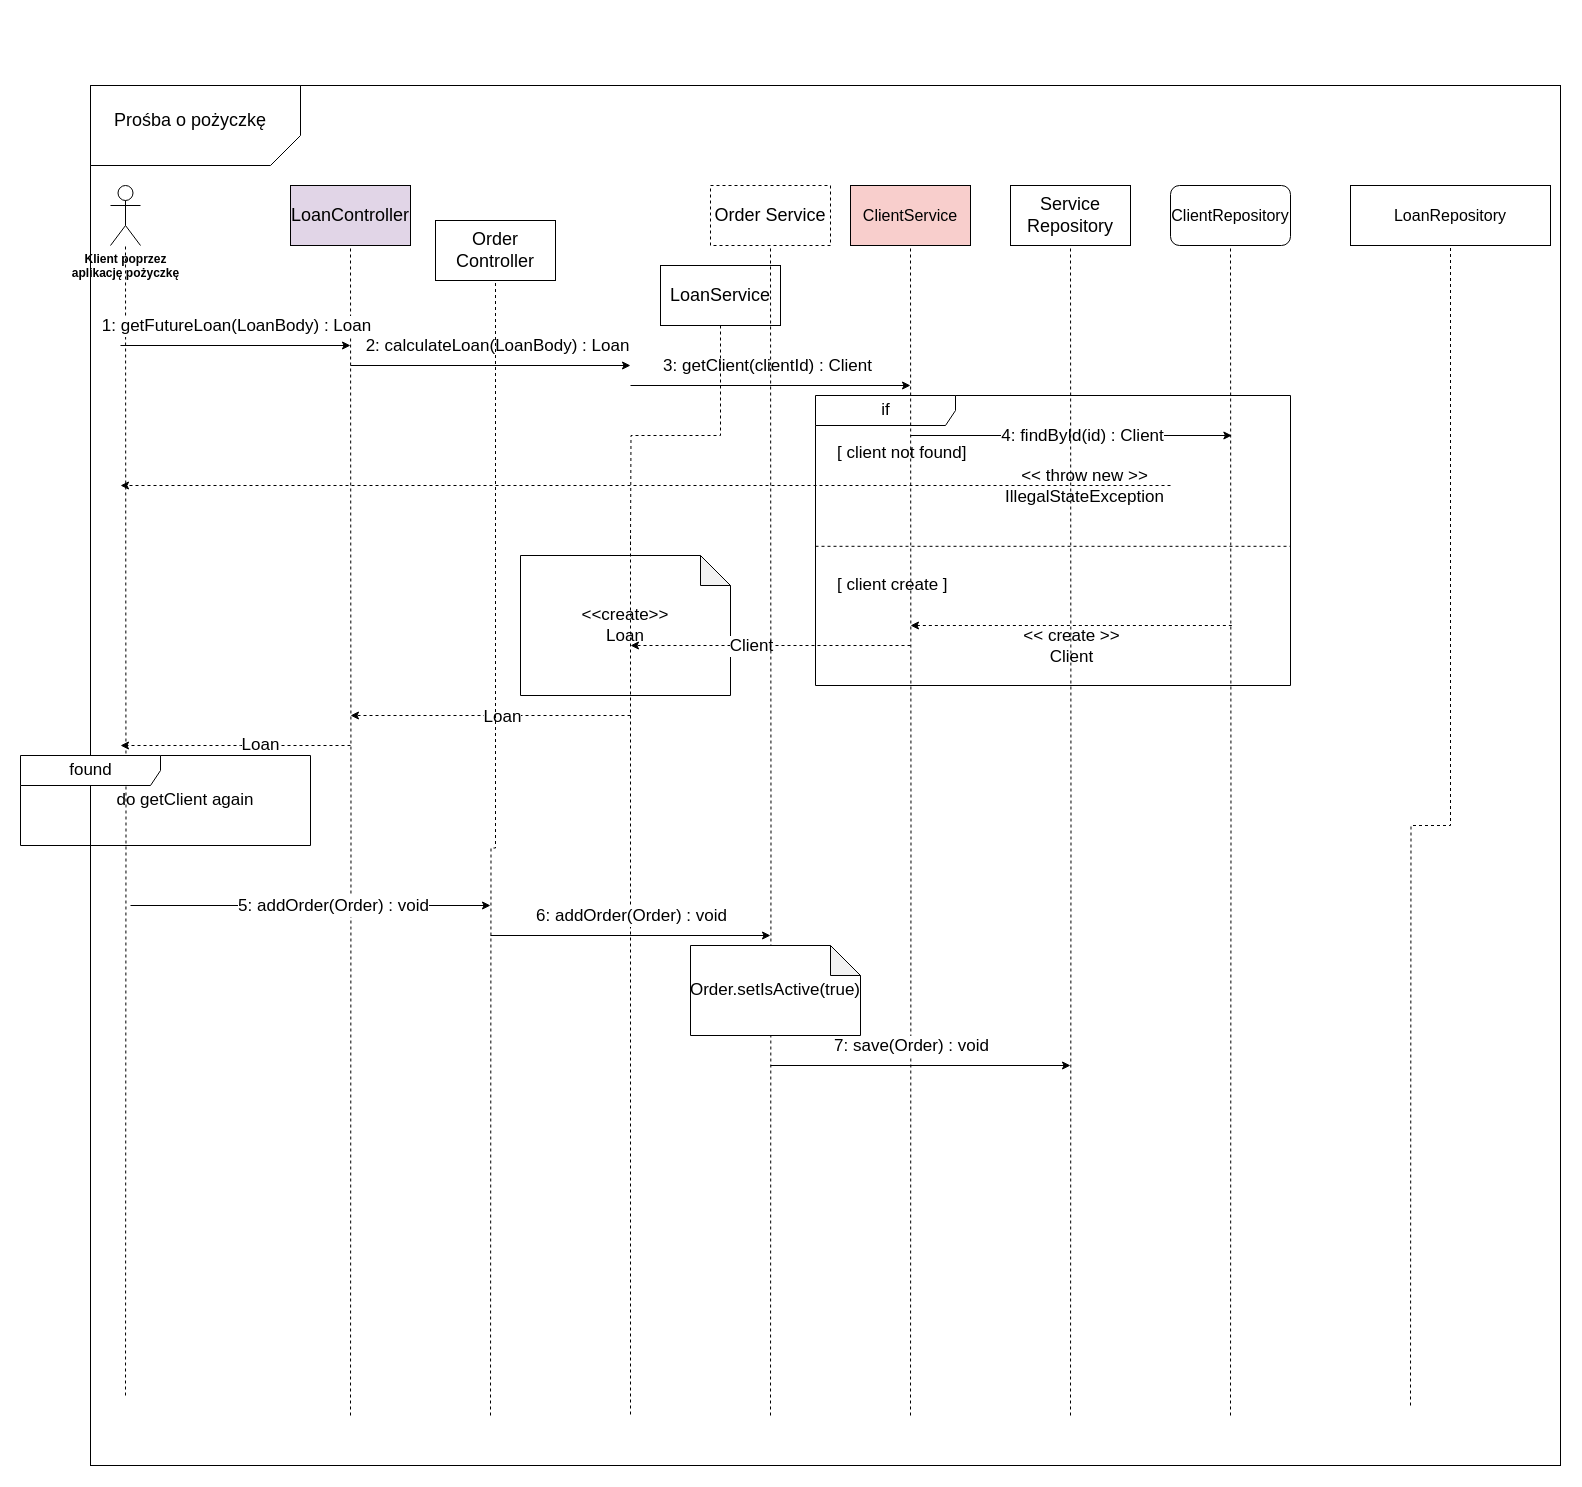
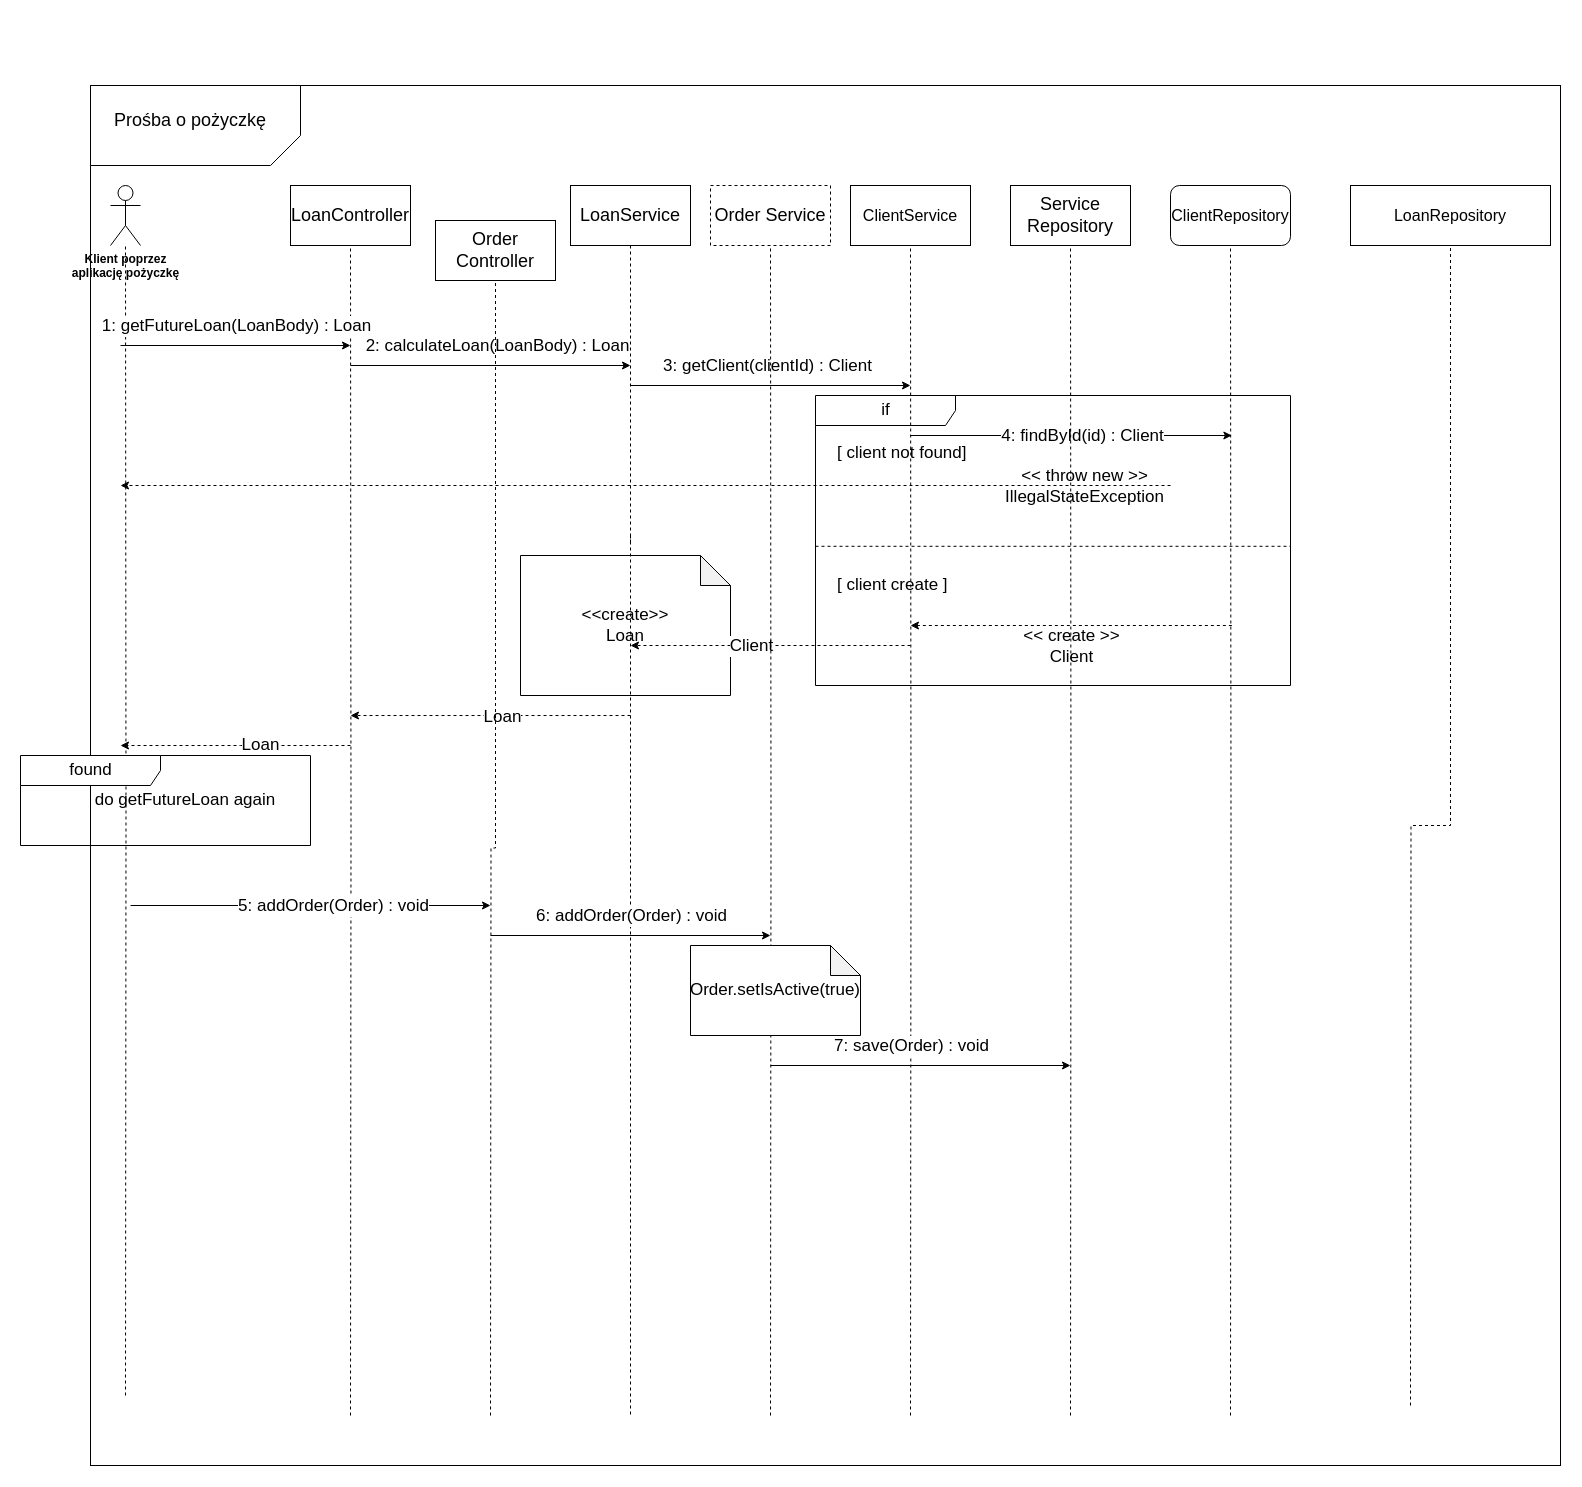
(351, 216) -> (351, 216)
(911, 216) -> (911, 216)
(721, 296) -> (631, 216)
(186, 801) -> (186, 801)
